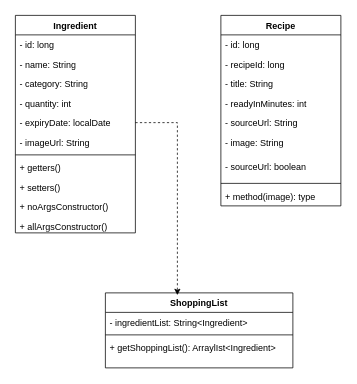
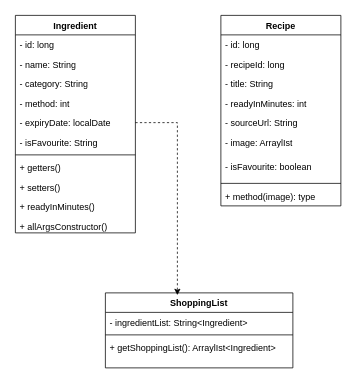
(52, 104) -> (48, 104)
(58, 143) -> (66, 143)
(257, 143) -> (265, 143)
(270, 167) -> (274, 167)
(72, 208) -> (63, 208)
